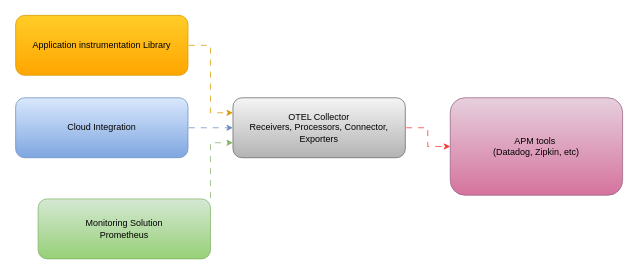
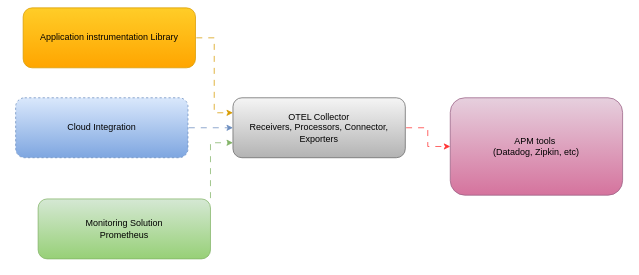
(102, 45) -> (109, 38)
(102, 128) -> (102, 128)
